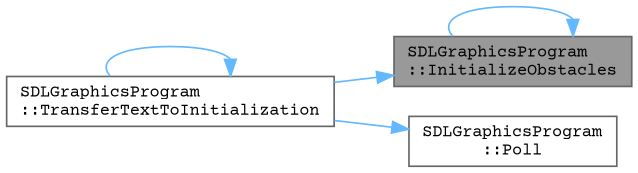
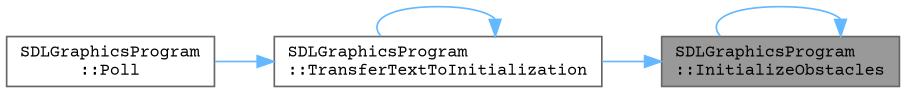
(363, 124) -> (236, 62)
